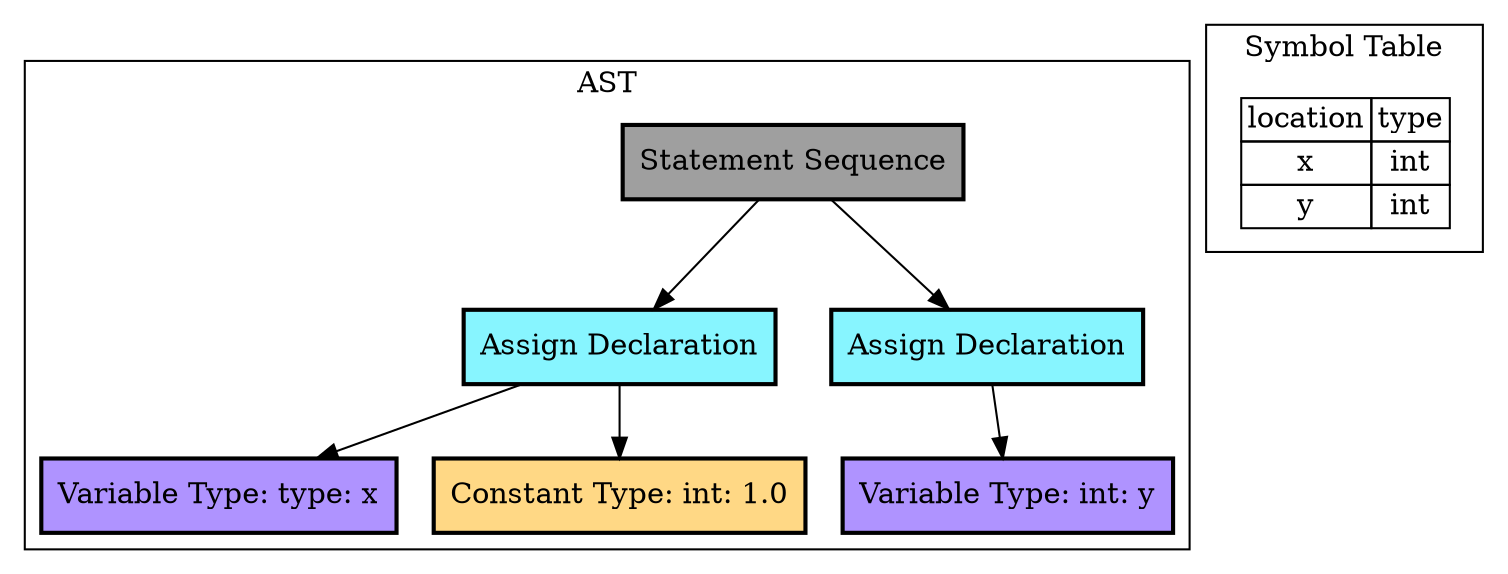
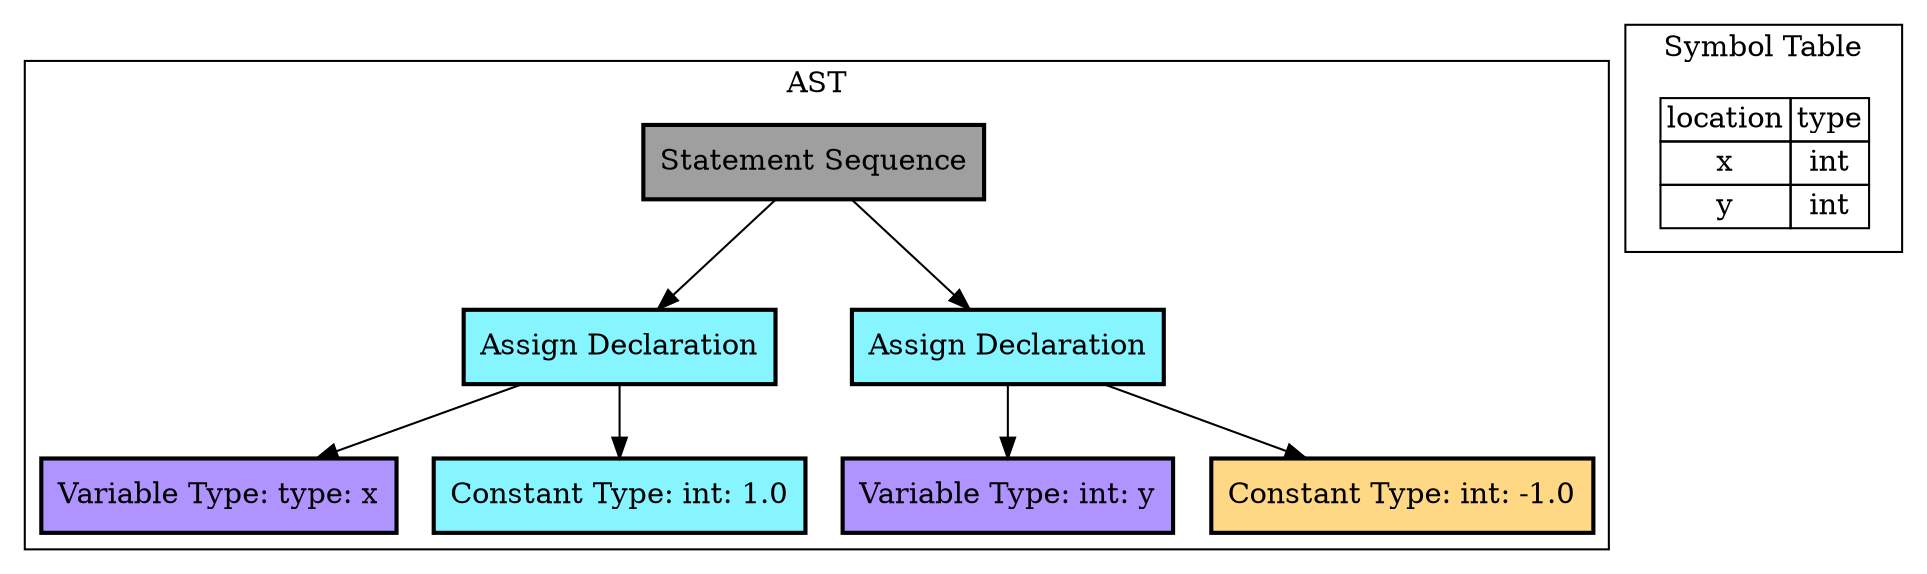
(620, 496) -> (620, 496)
none -> (1402, 496)
